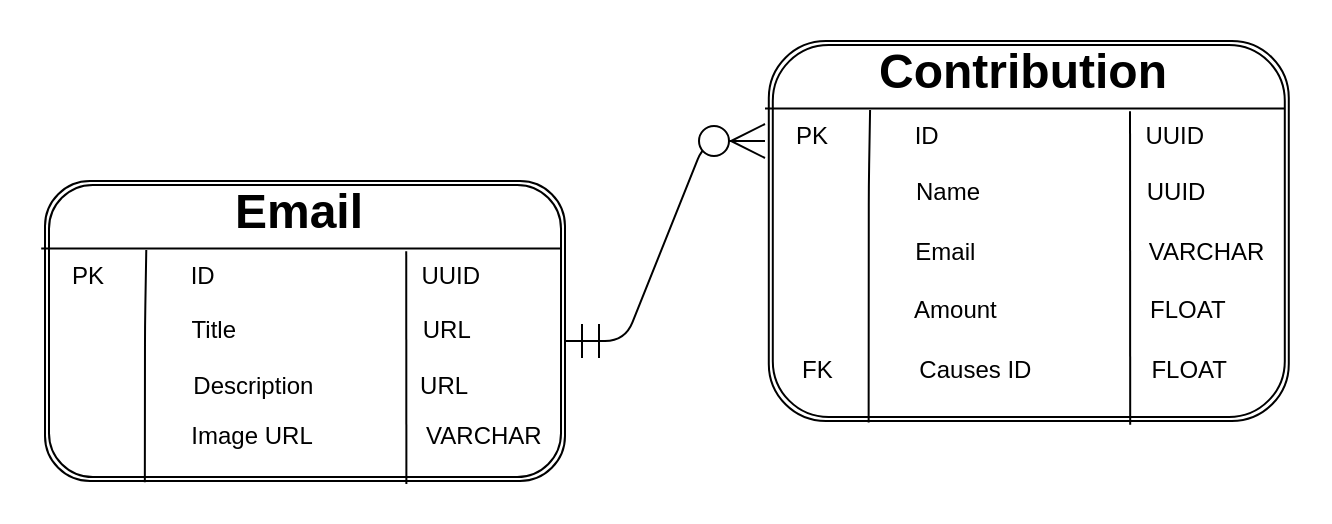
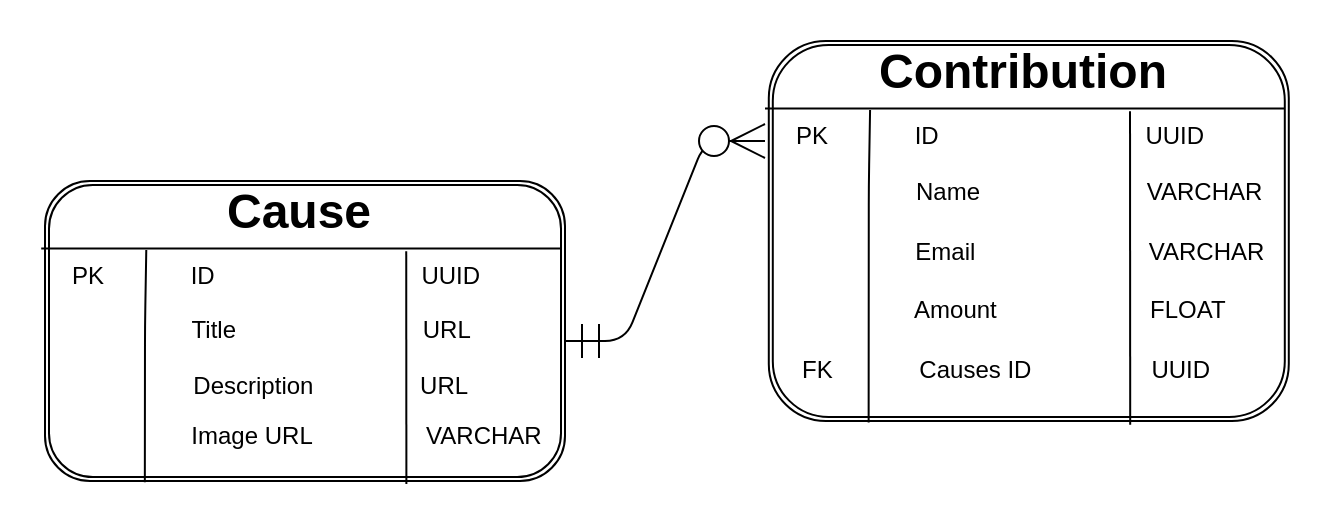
(981, 193) -> (1001, 193)
(300, 213) -> (300, 213)
(1026, 371) -> (1026, 371)
